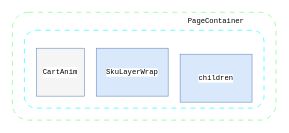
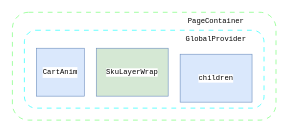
none -> (216, 39)
(60, 72) -> (60, 72)
(132, 72) -> (132, 72)
